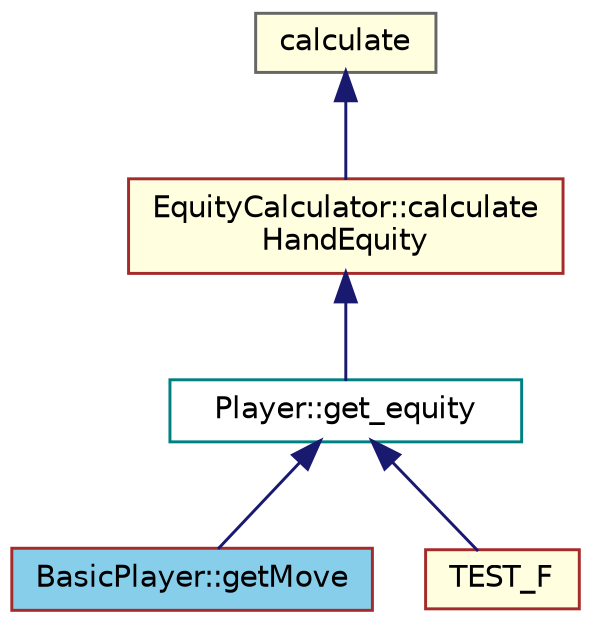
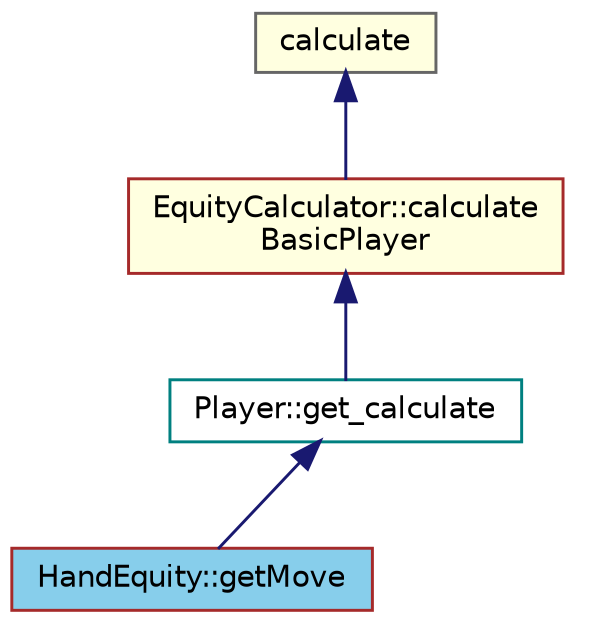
(346, 226) -> (346, 226)
(346, 411) -> (346, 411)
(192, 579) -> (192, 579)
(502, 579) -> none
